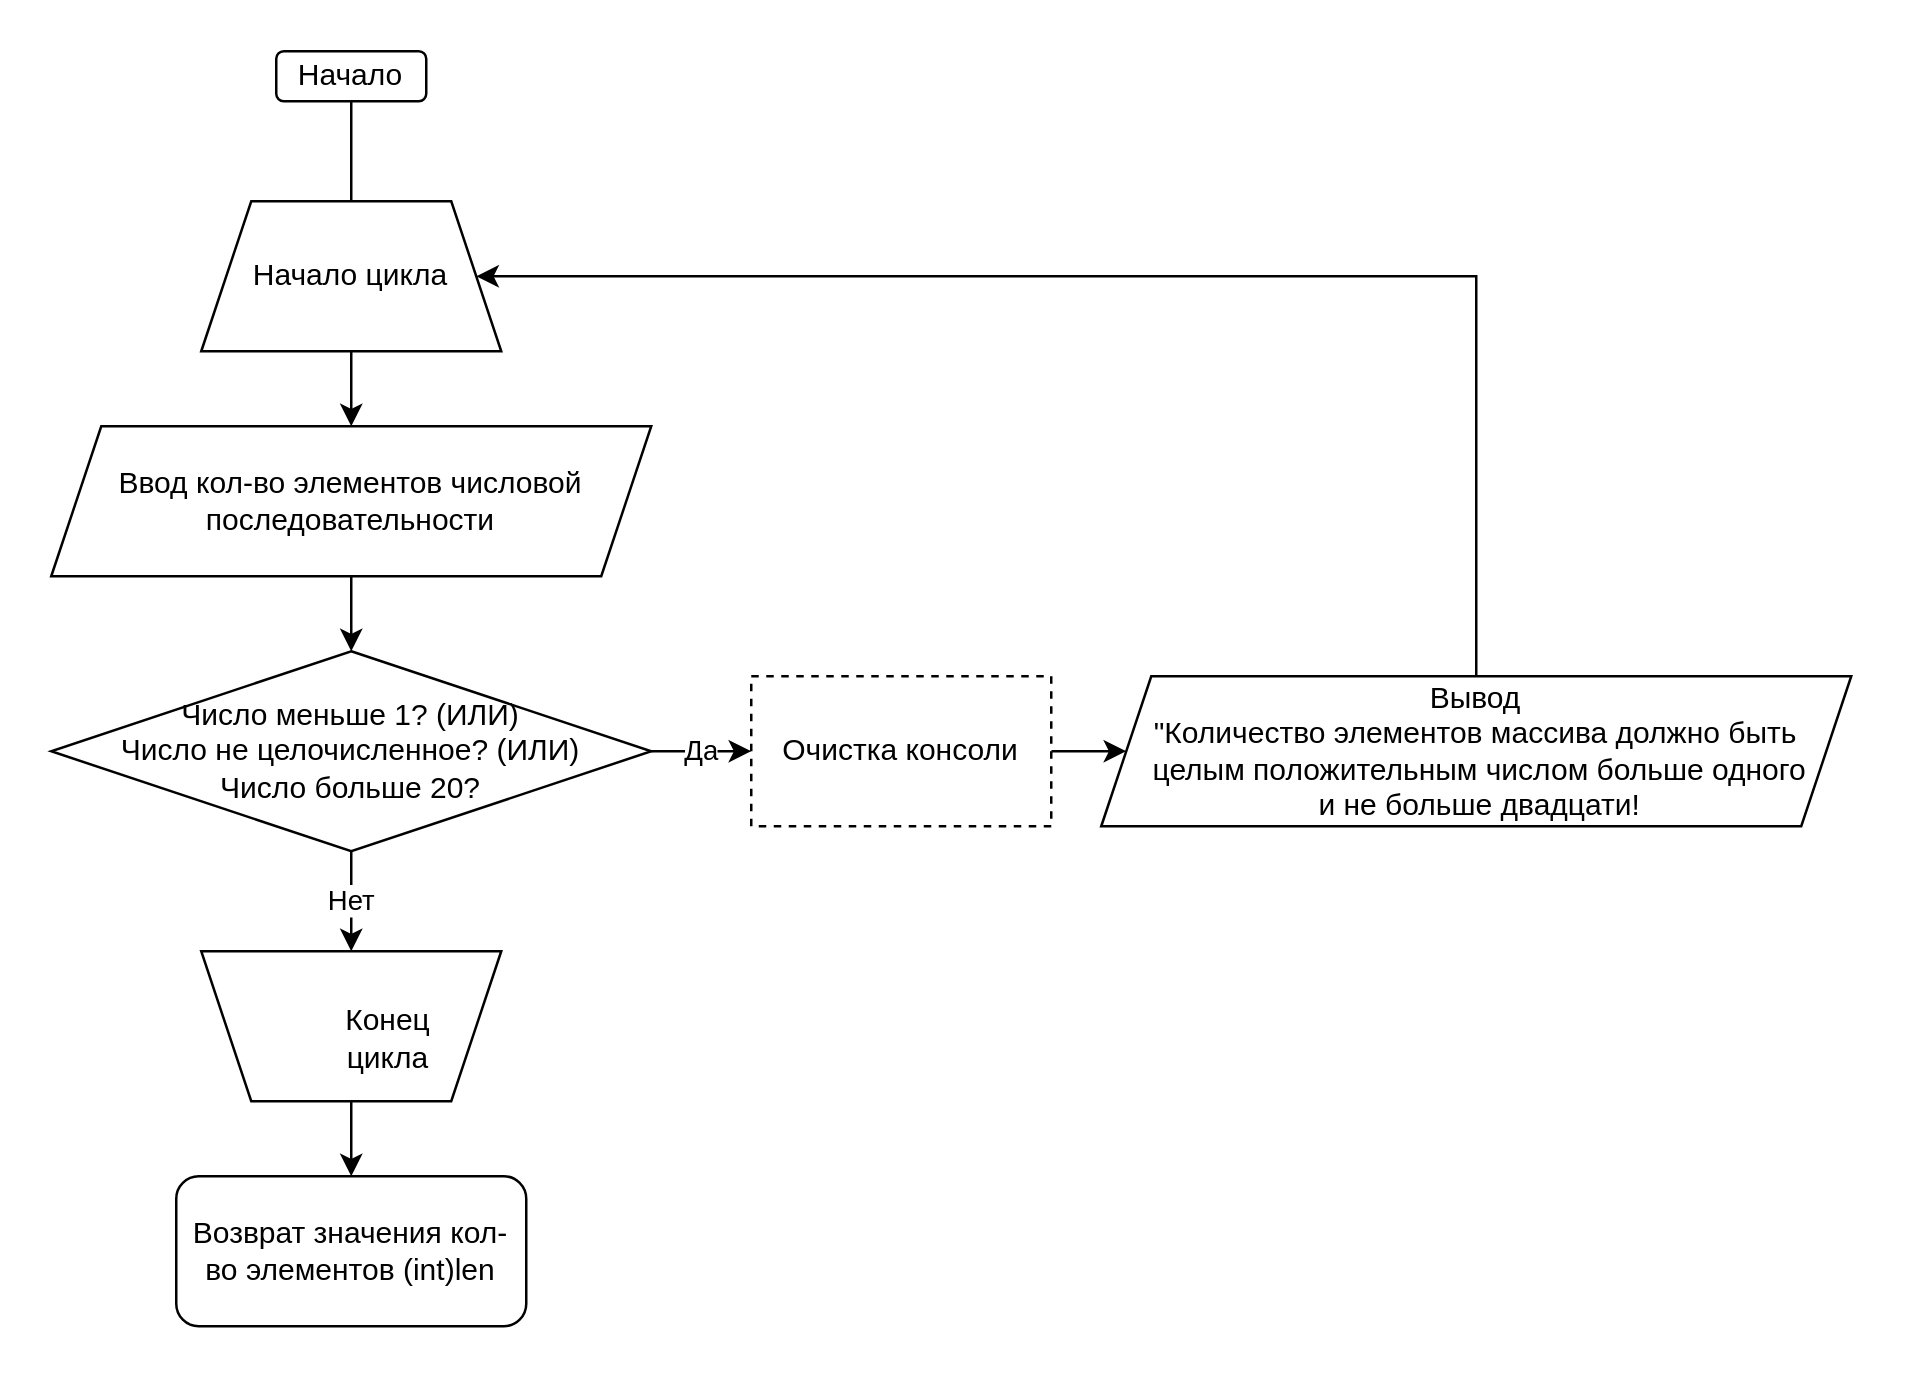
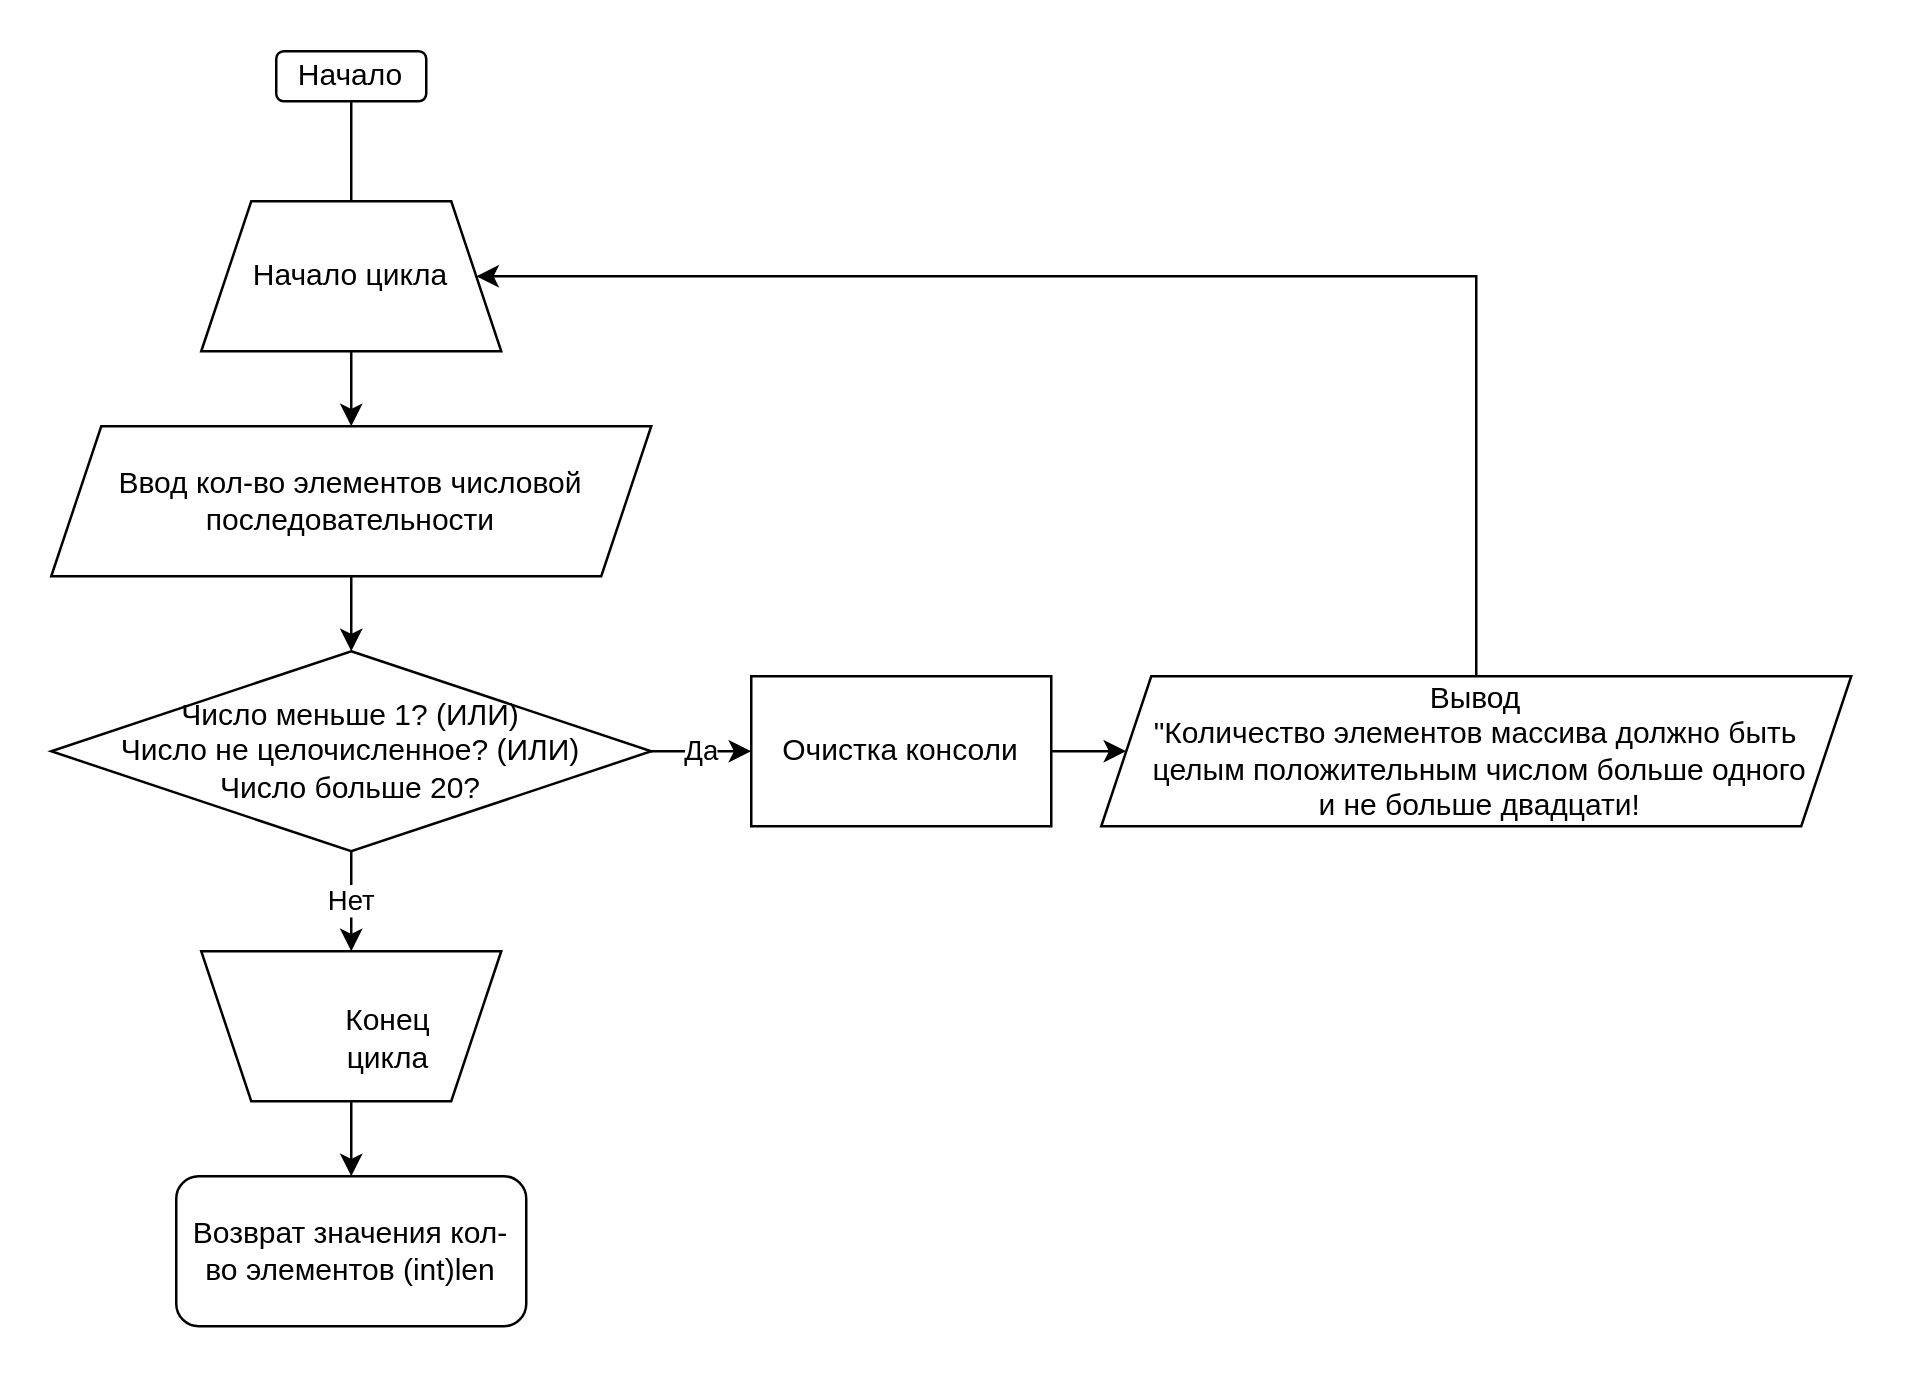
(901, 751) -> (901, 751)
